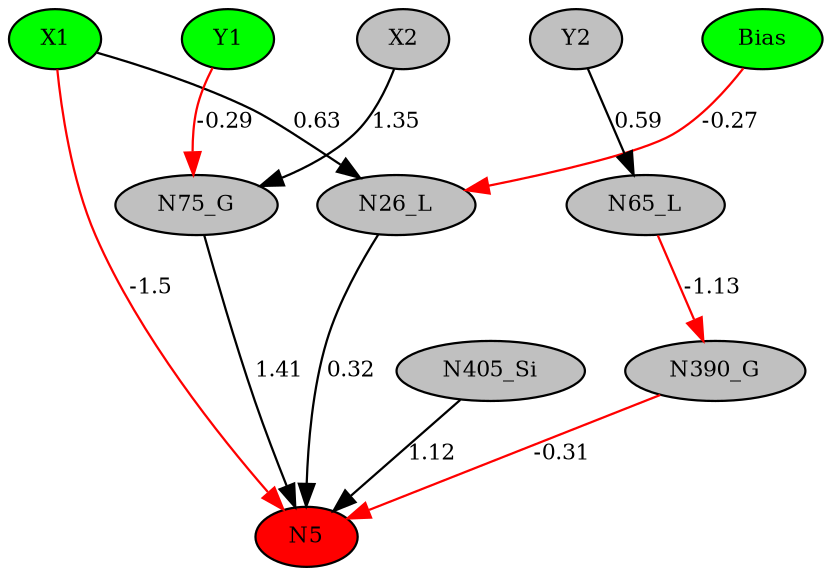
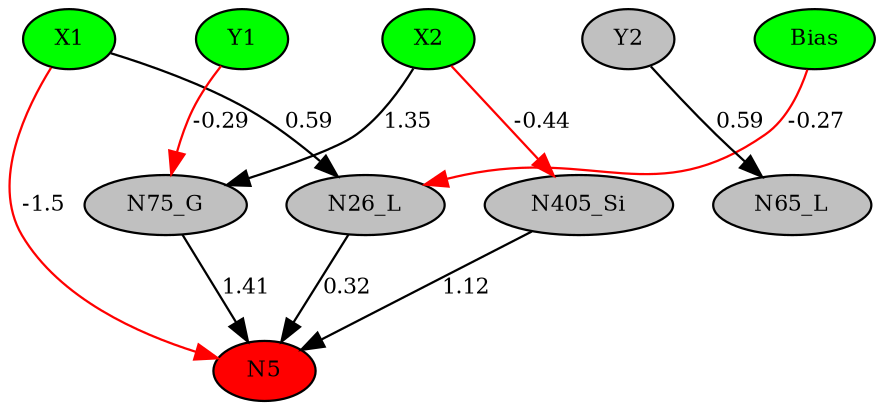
(403, 39) -> (428, 39)
none -> (495, 113)
(318, 122) -> (309, 122)
(715, 371) -> none
